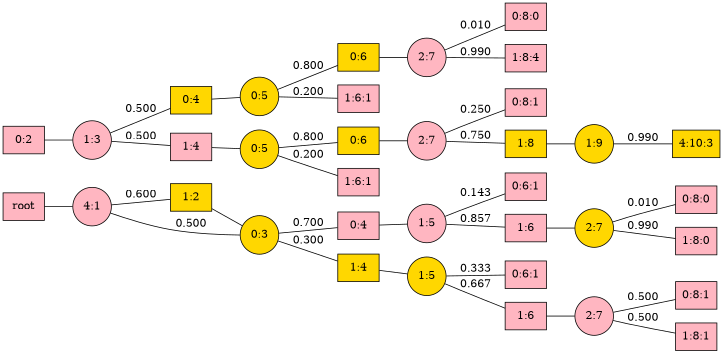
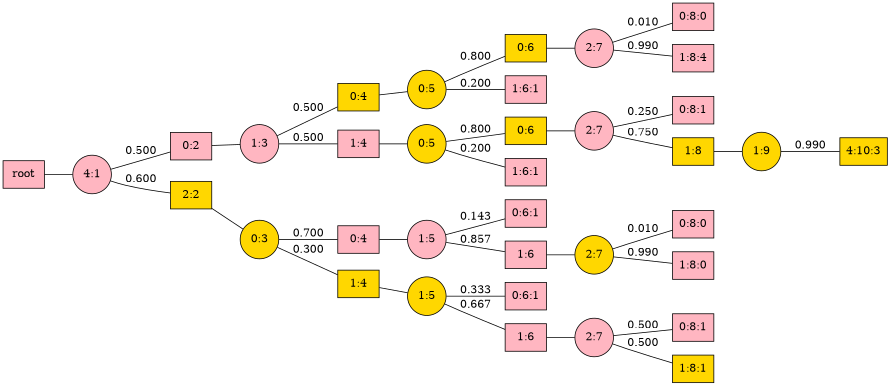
(191, 197) -> (191, 195)
(174, 230) -> (141, 161)
(696, 337) -> (693, 369)
